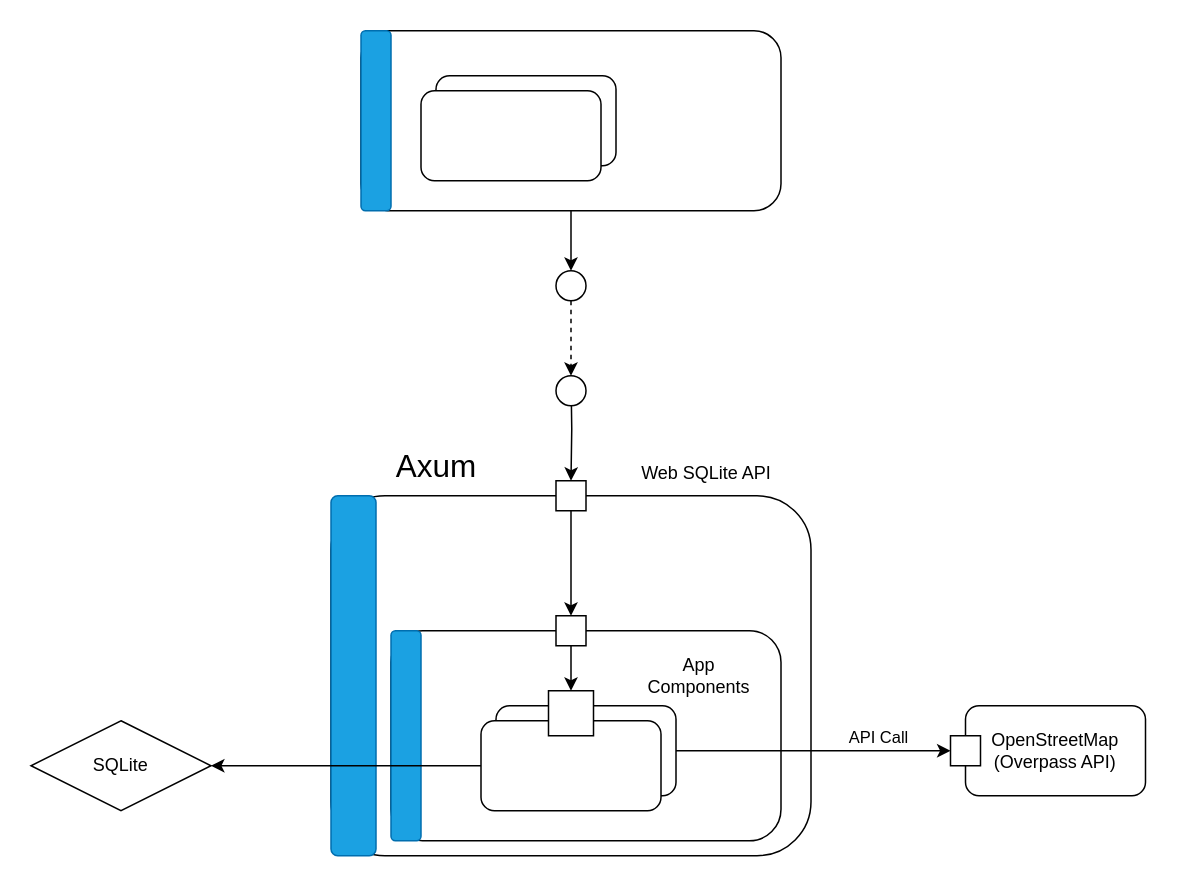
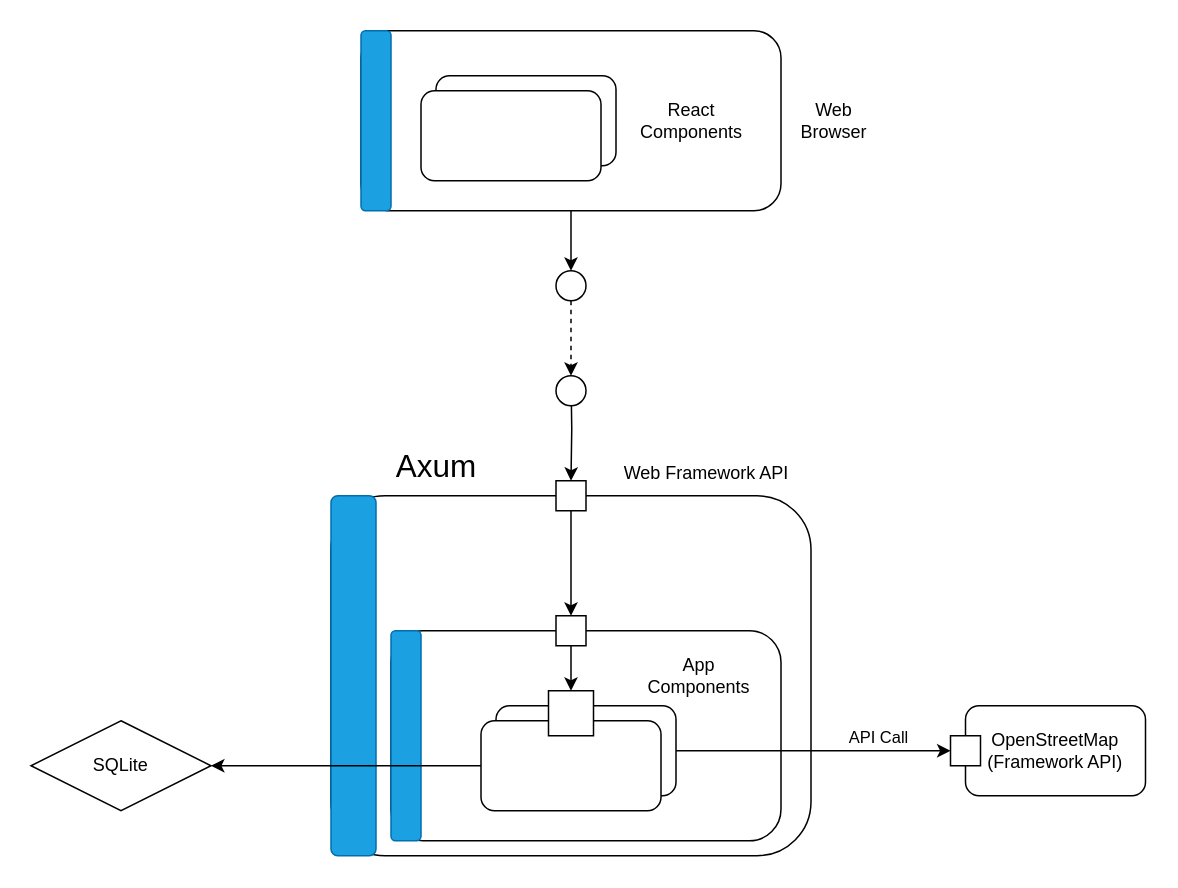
none -> (691, 121)
none -> (833, 121)
(707, 473) -> (707, 473)
(1055, 751) -> (1055, 751)
